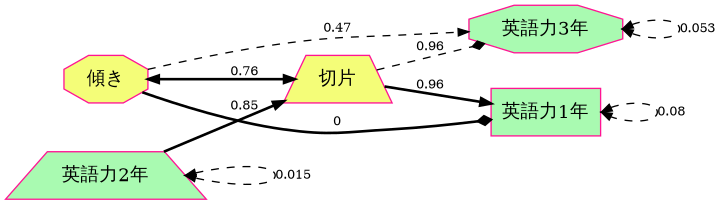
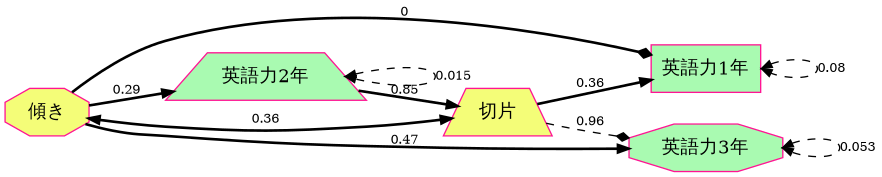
(302, 41) -> (351, 146)
(245, 72) -> (266, 119)
(431, 85) -> (591, 84)
none -> (126, 99)
